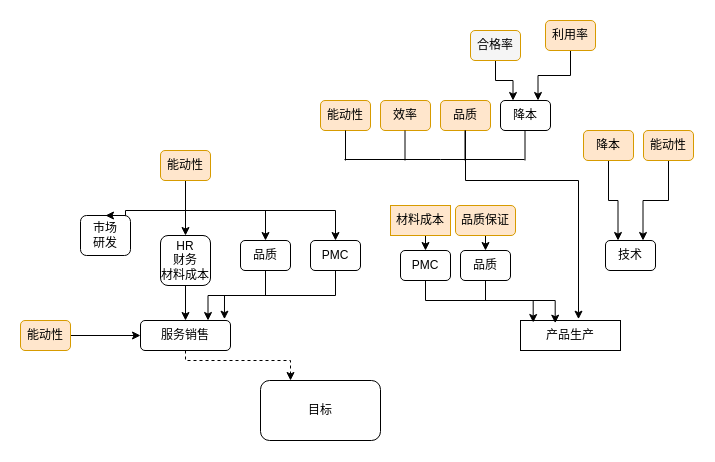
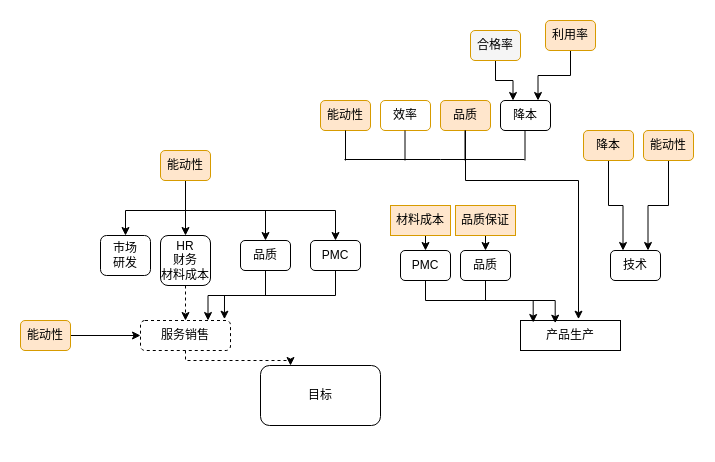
(406, 116) -> (406, 116)
(486, 221) -> (486, 221)
(106, 236) -> (126, 256)
(631, 256) -> (636, 266)
(186, 300) -> (186, 300)
(186, 336) -> (186, 336)
(321, 411) -> (321, 396)
